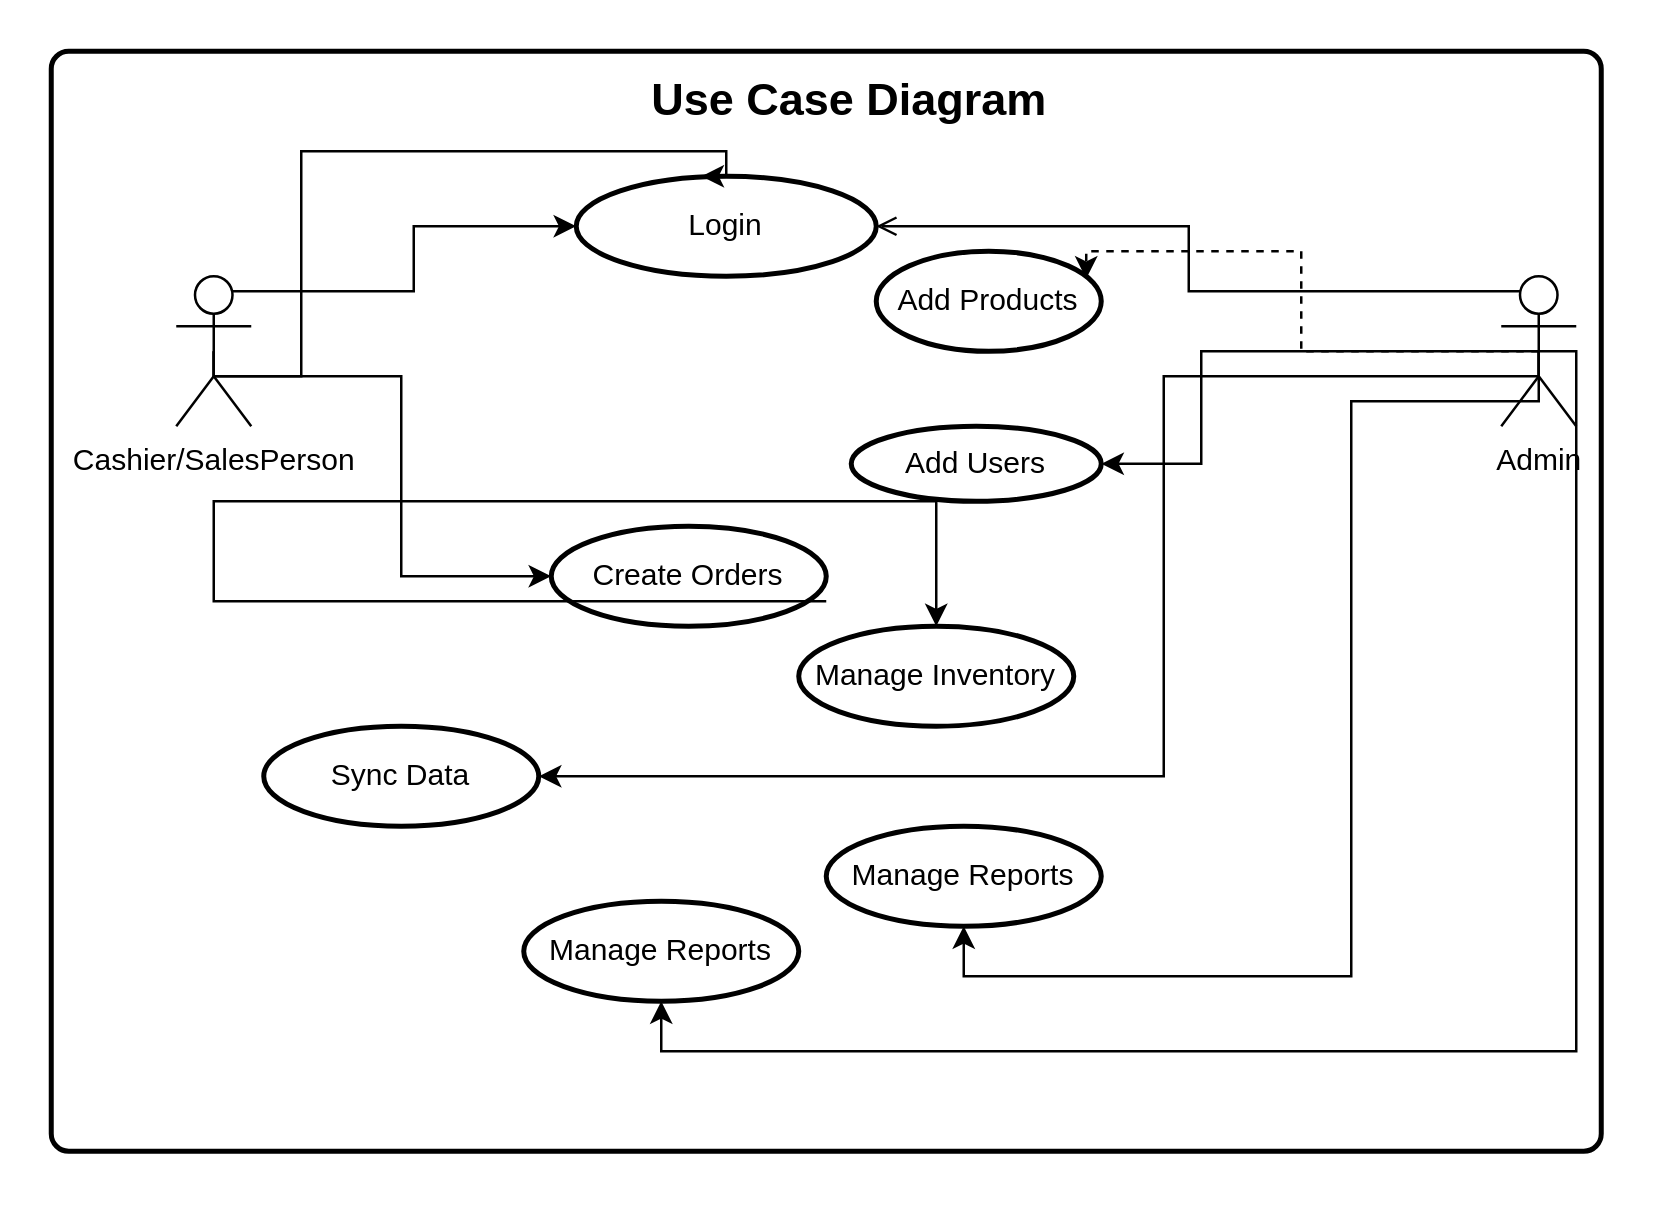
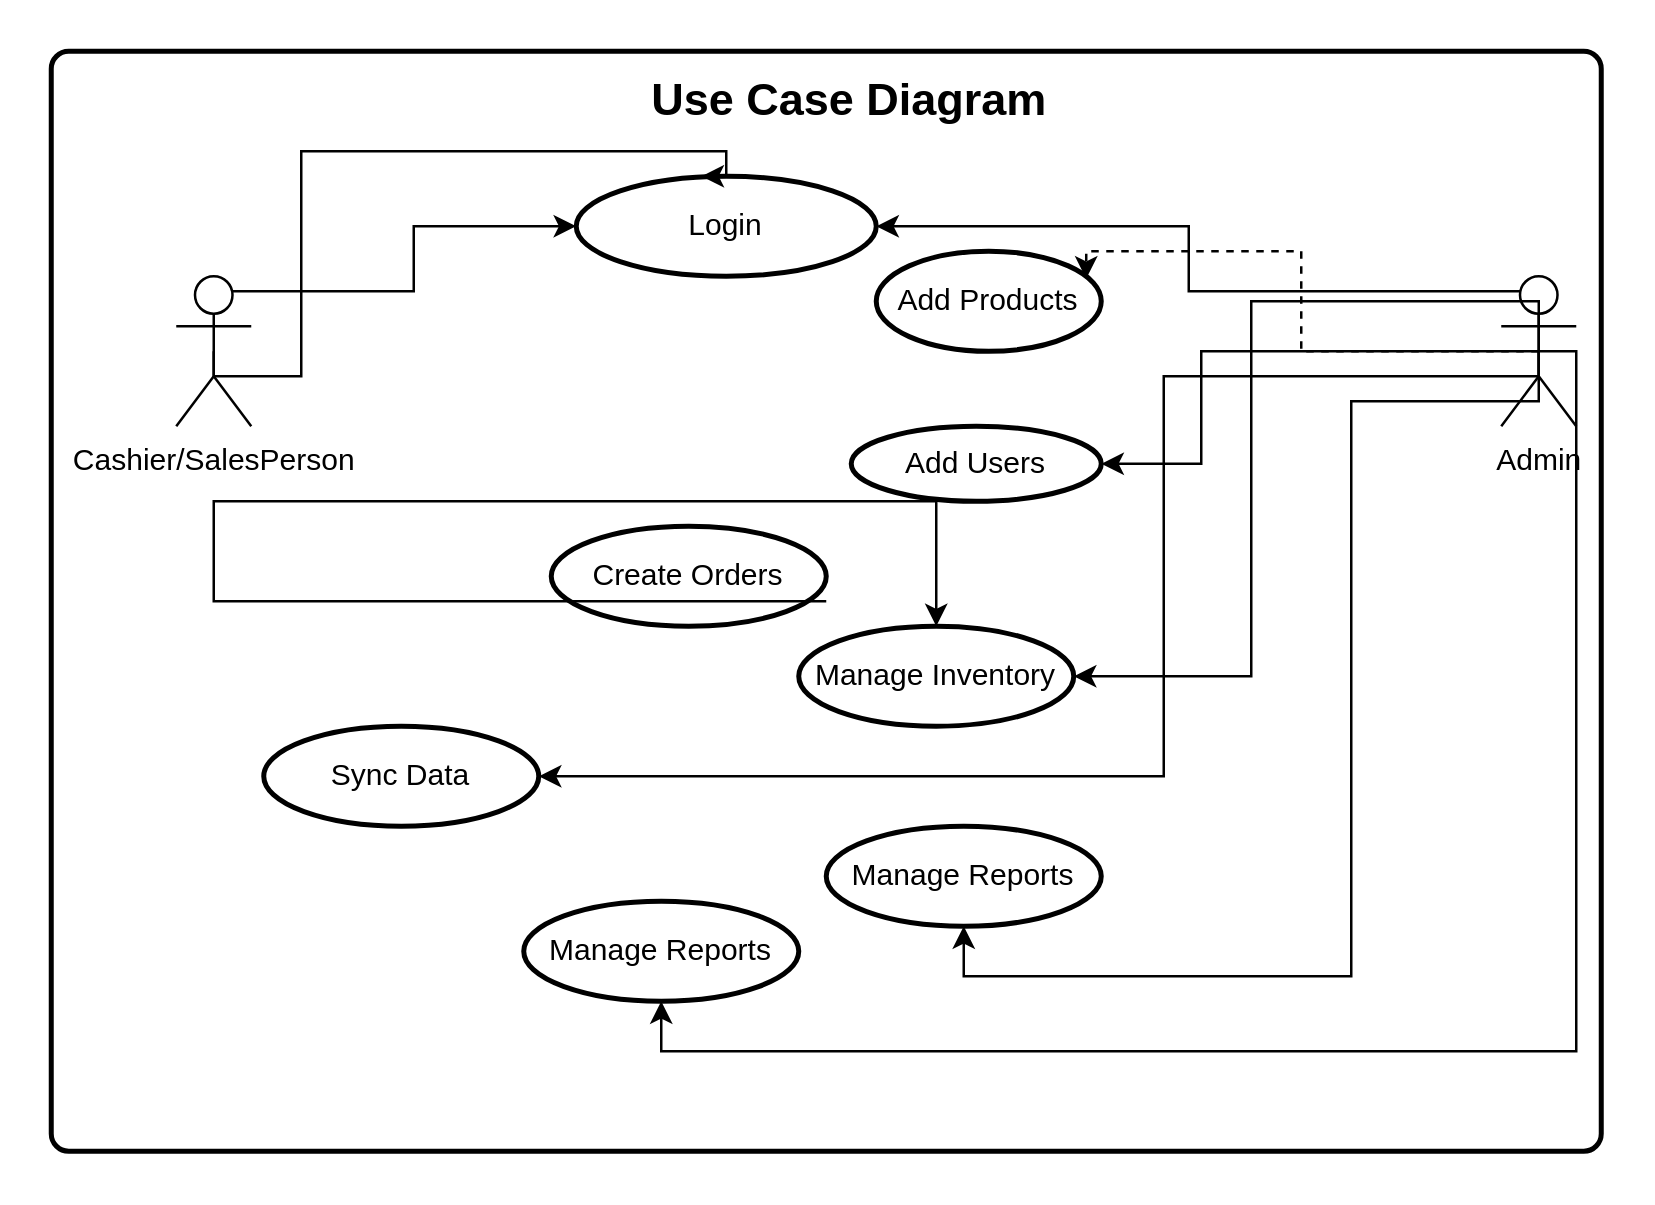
(890, 226) -> (894, 226)
(401, 388) -> none
none -> (1251, 569)
